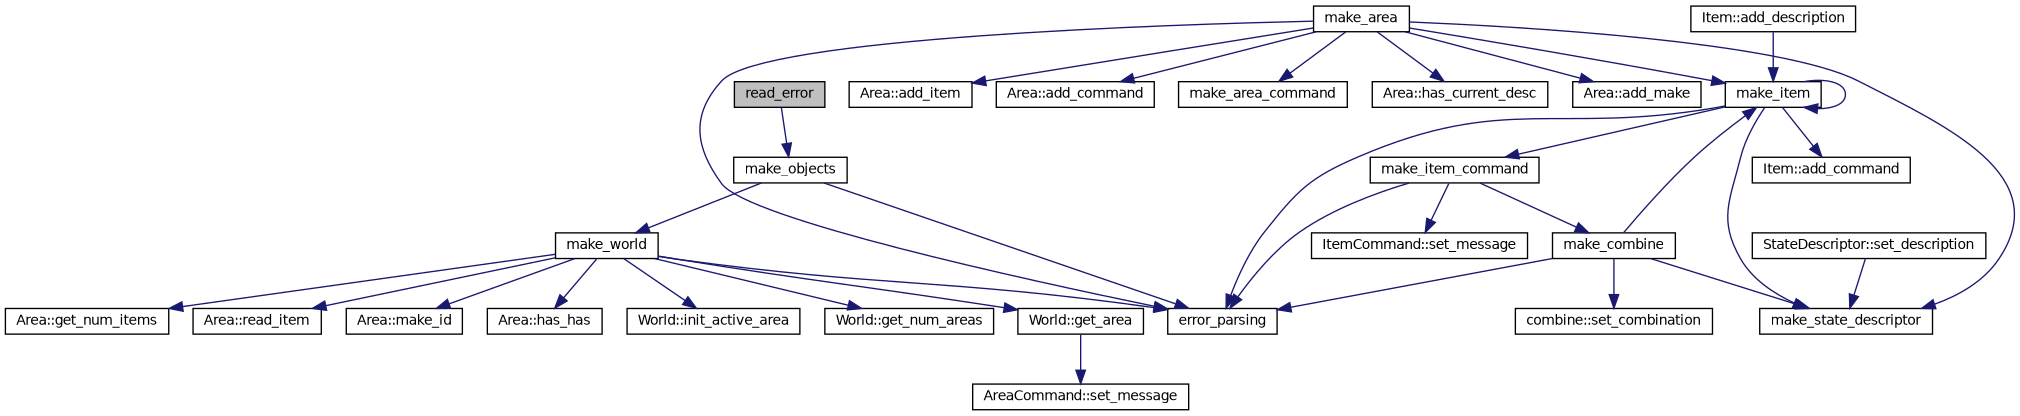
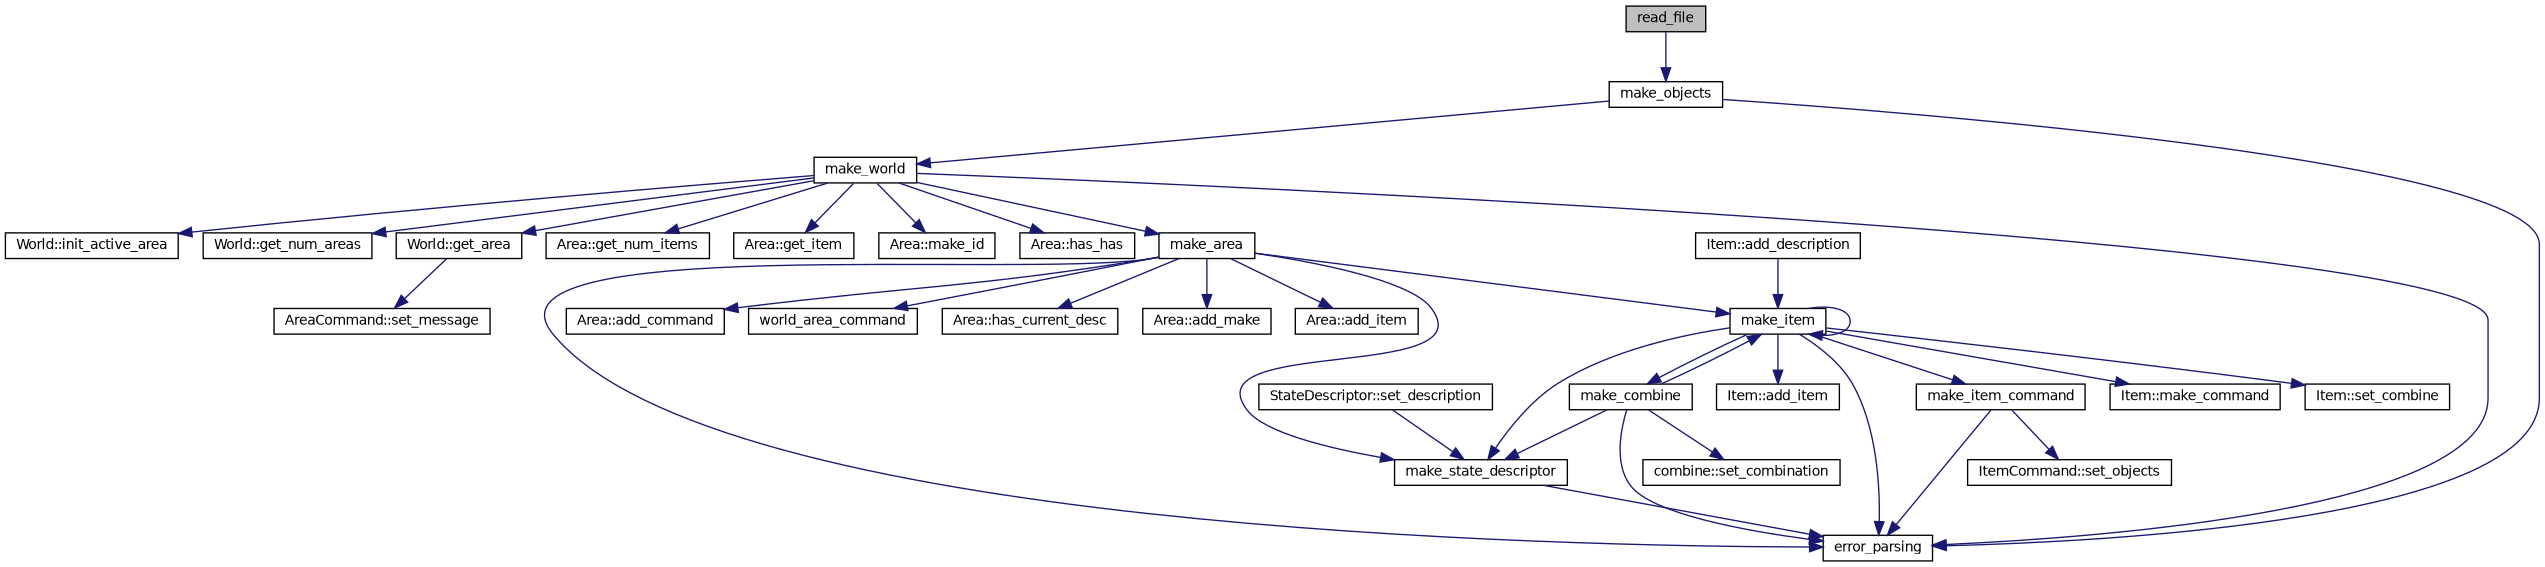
(780, 94) -> (1666, 19)
(1263, 94) -> (833, 321)
(1831, 170) -> (2195, 397)
(1528, 205) -> (1703, 355)
none -> (1031, 207)
(1420, 246) -> (2070, 473)
(257, 321) -> (794, 246)
none -> (1778, 397)
none -> (2377, 397)
none -> (1637, 502)
